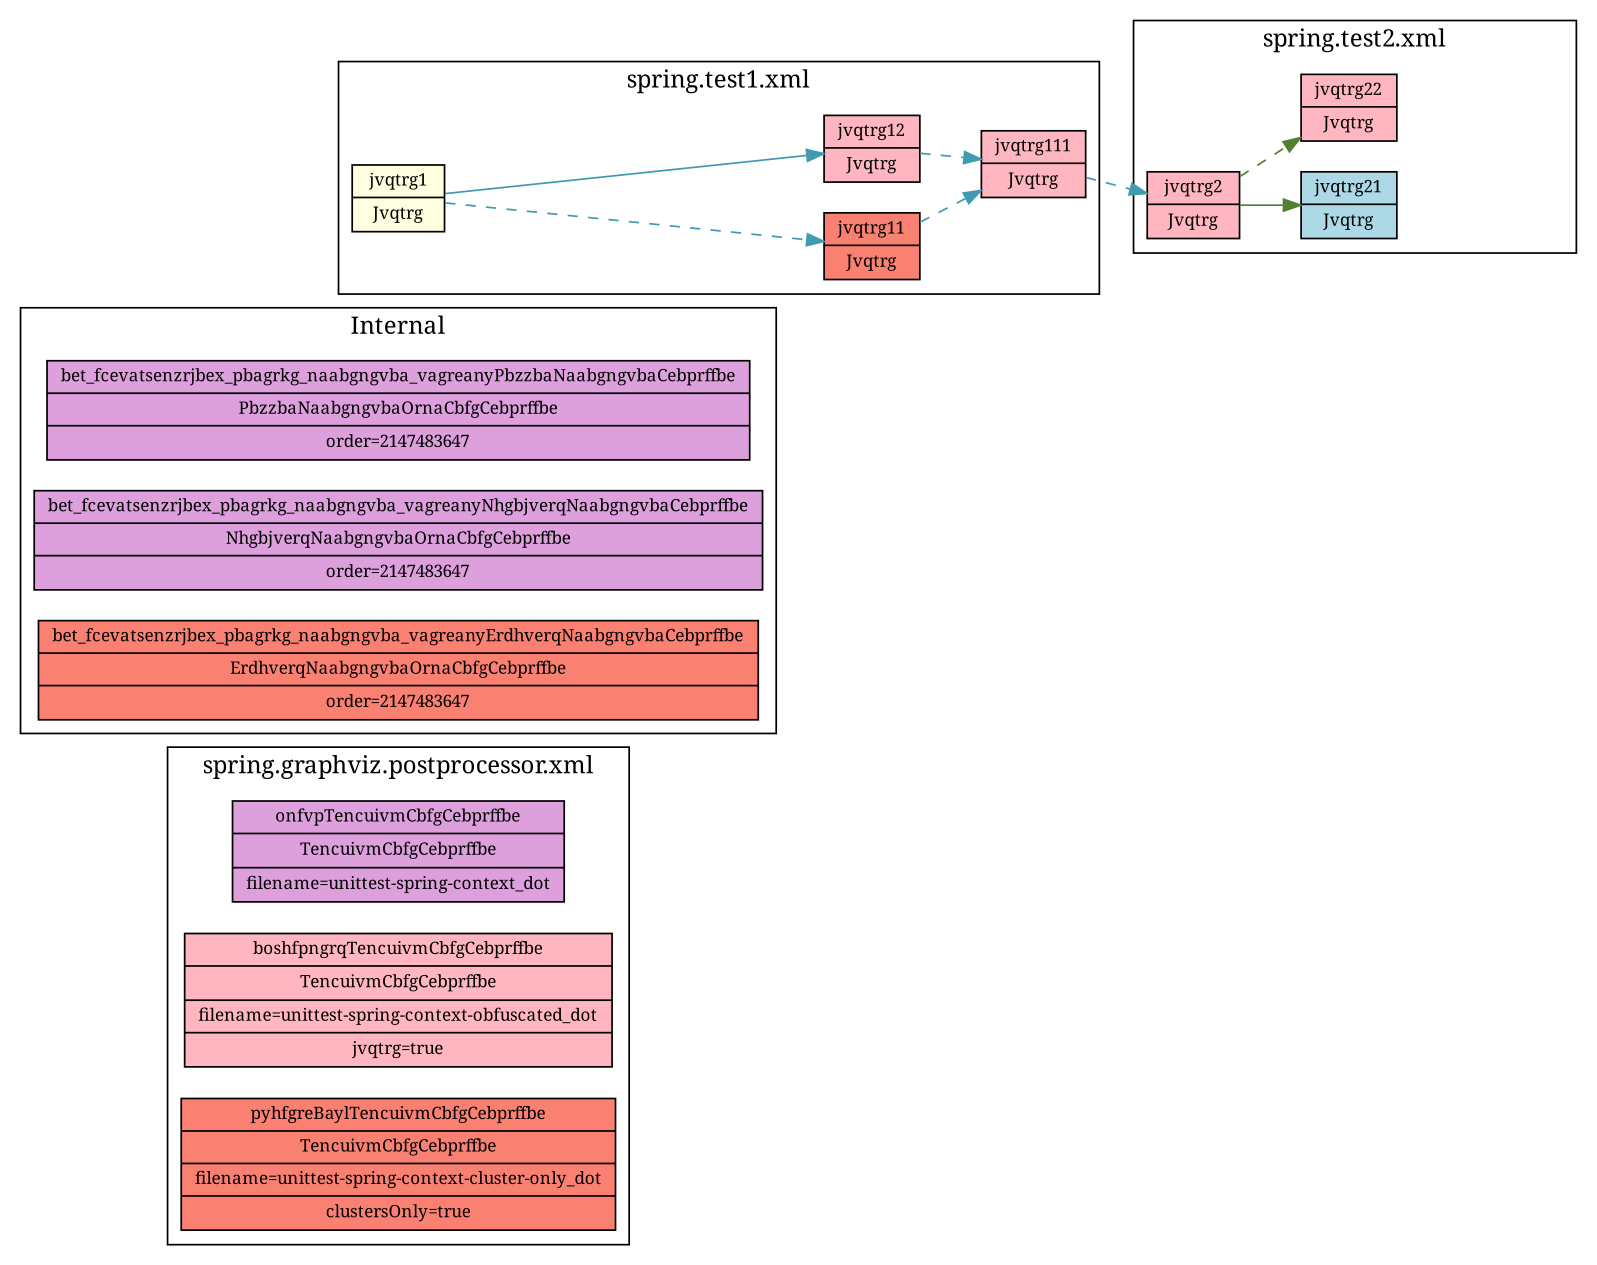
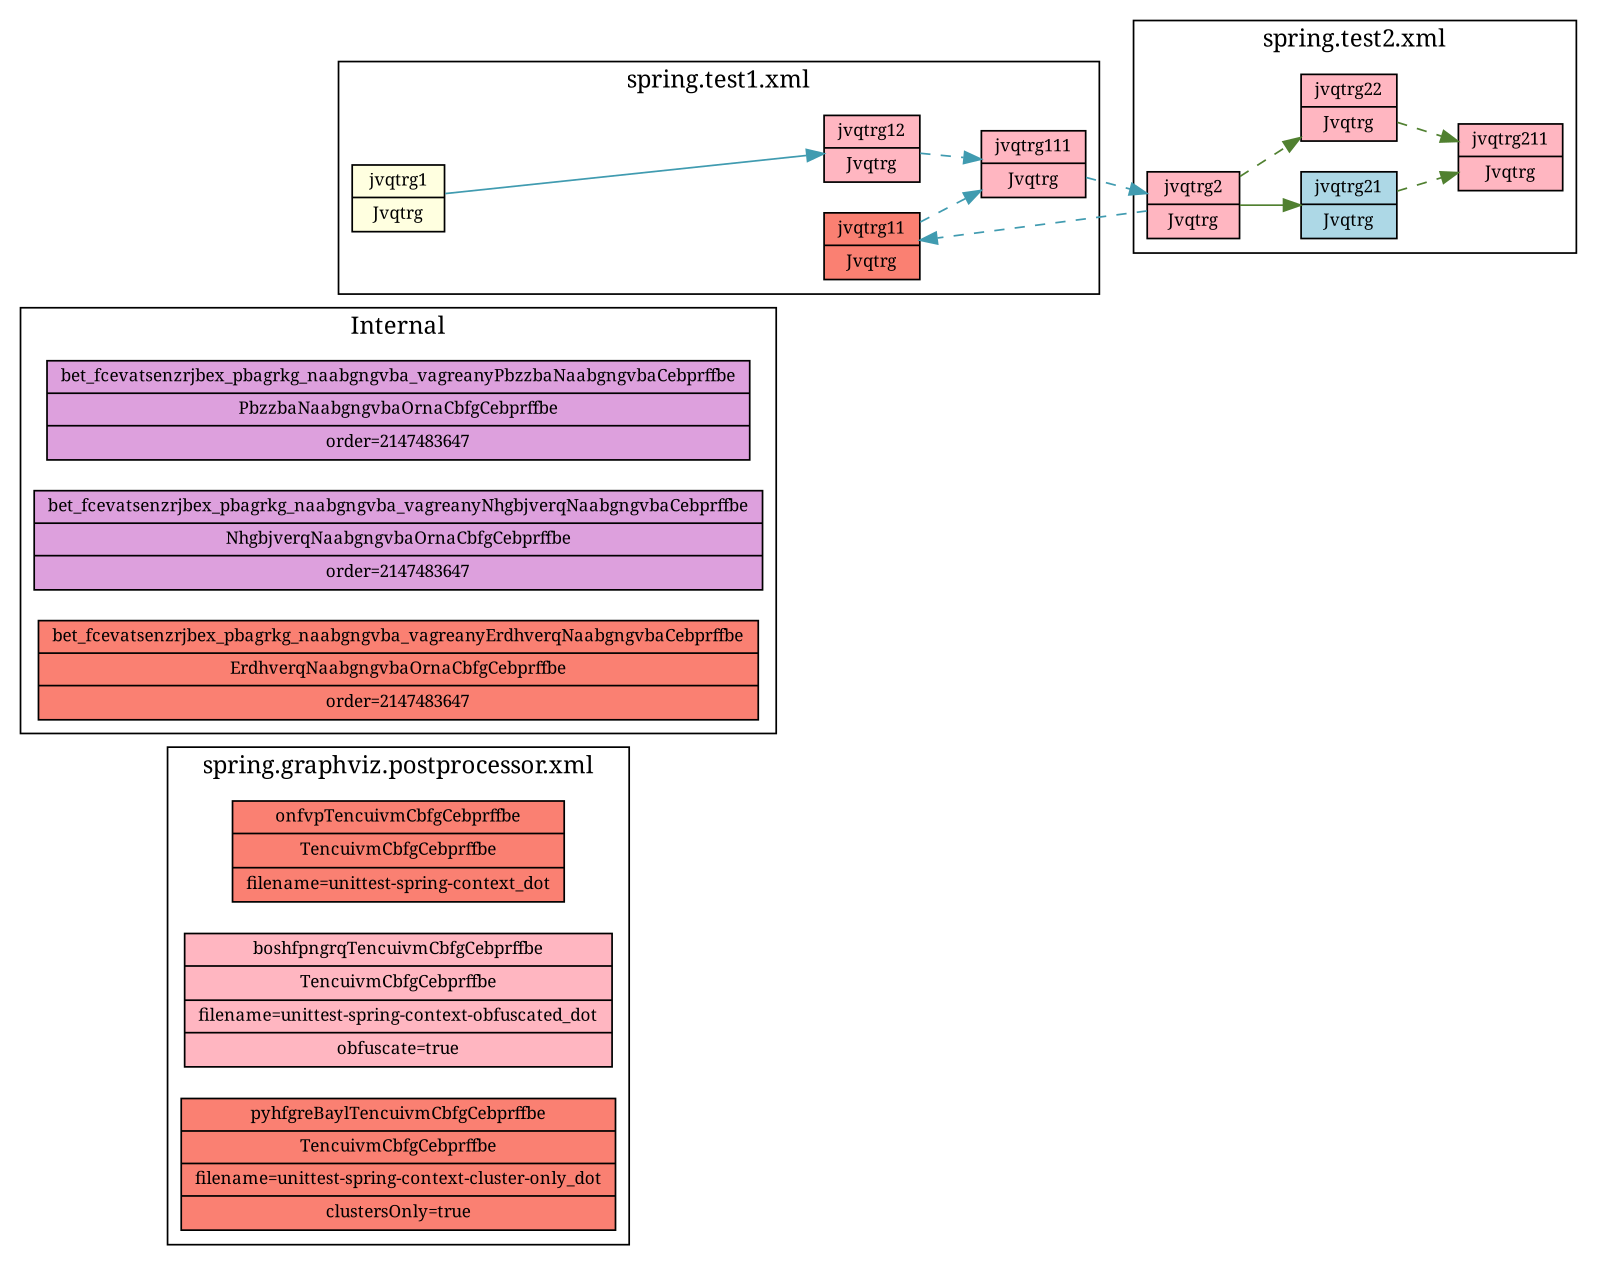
none -> (1511, 157)
(626, 221) -> (1042, 224)
(398, 851) -> (398, 851)
(398, 1049) -> (398, 1049)
